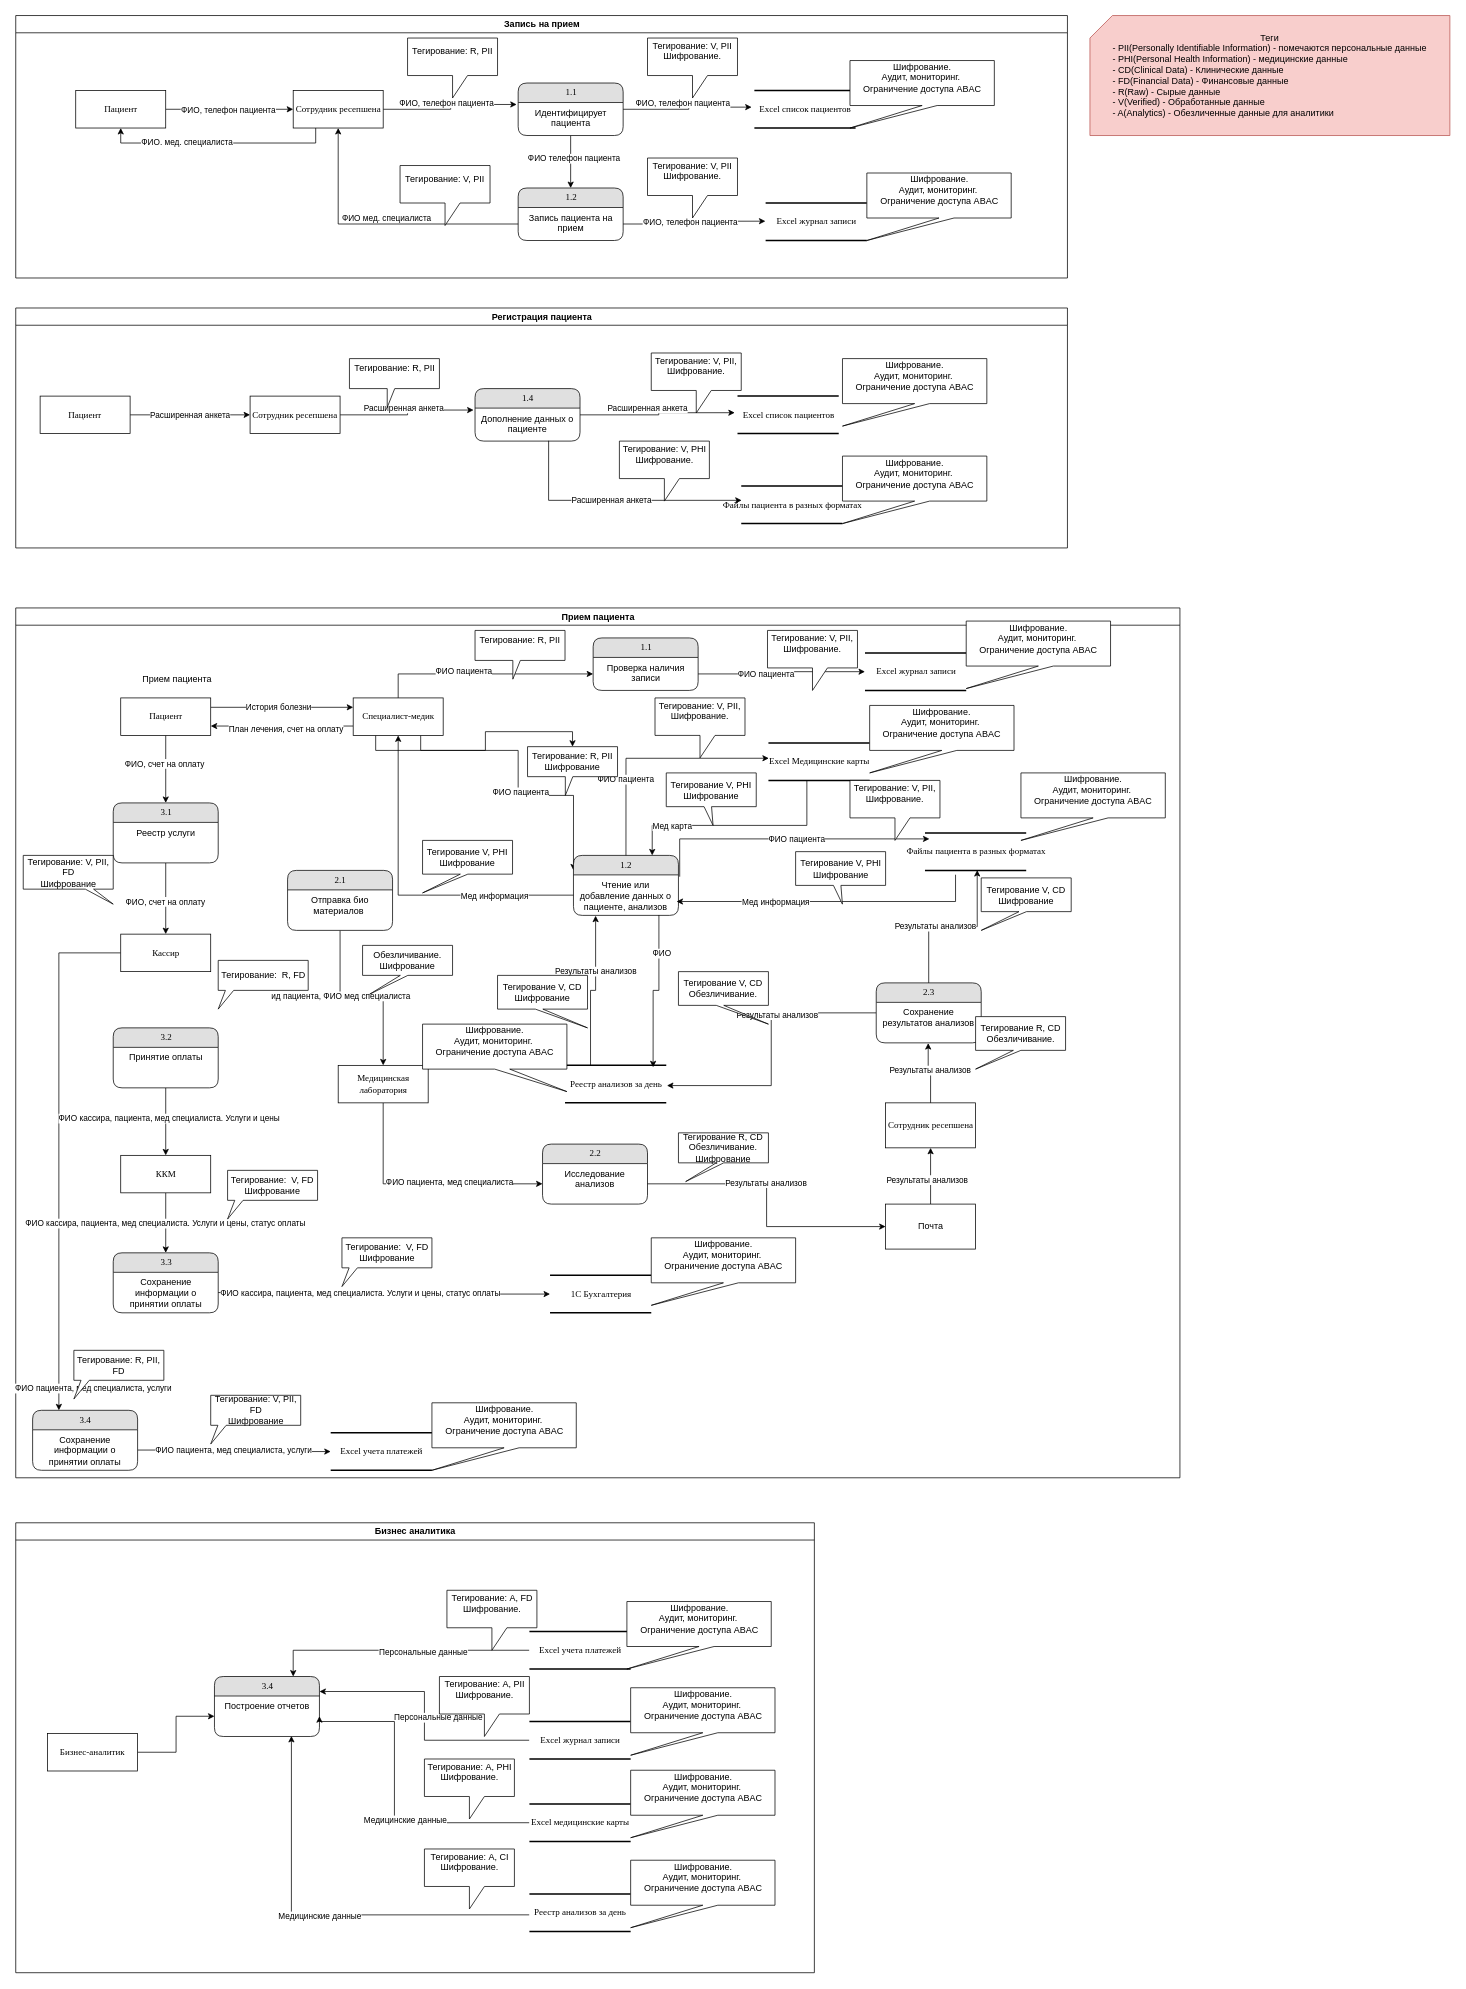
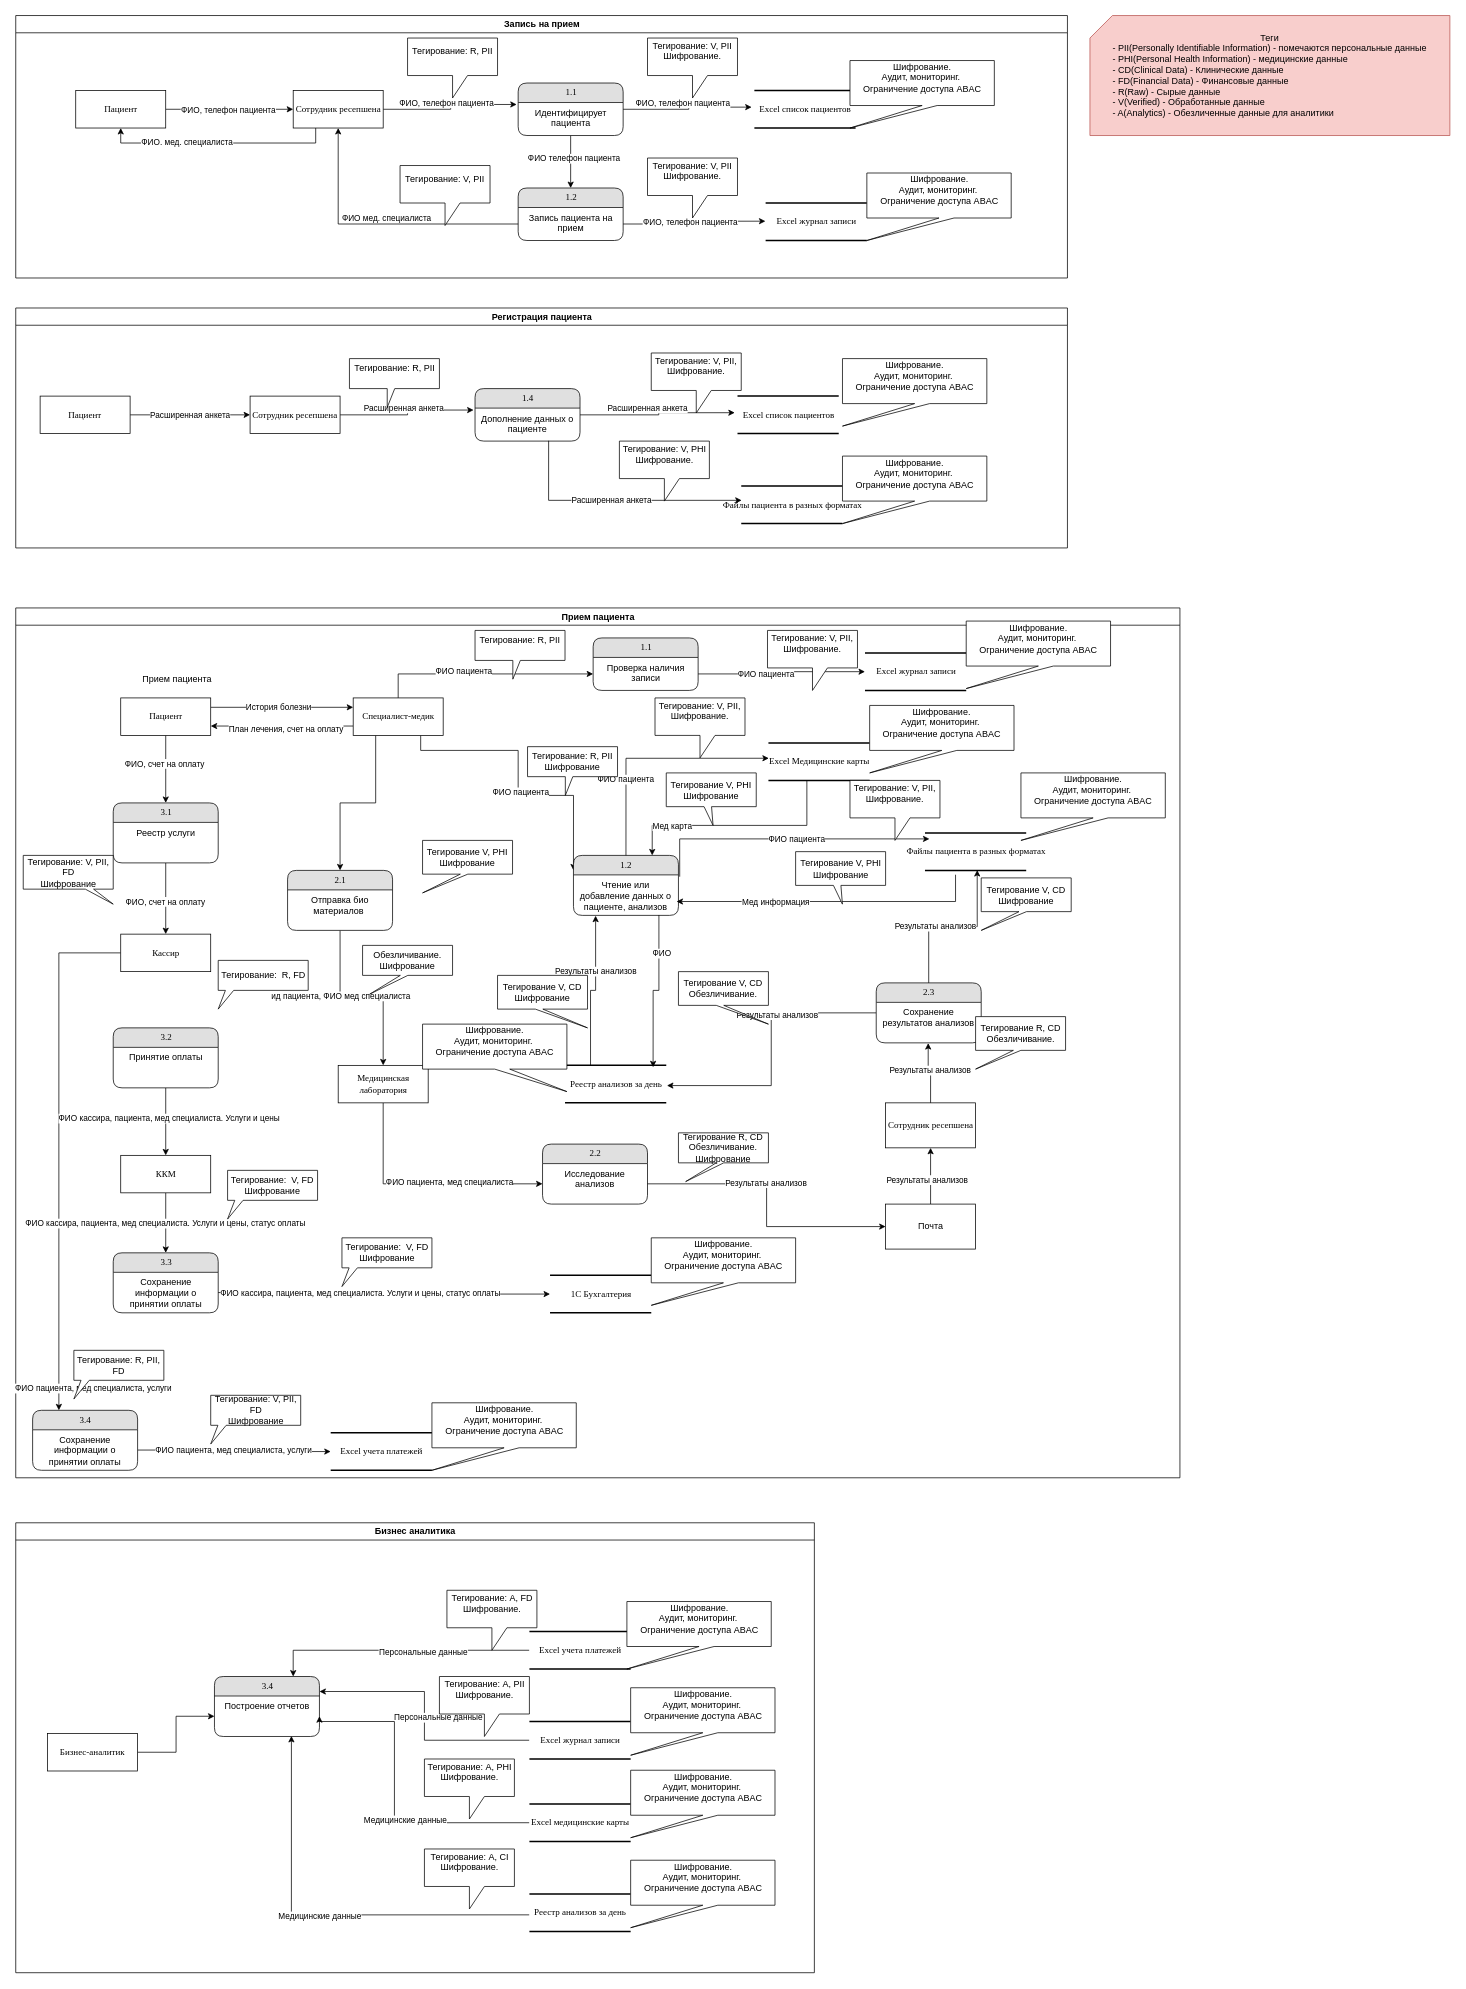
(526, 732) -> (376, 777)
(398, 819) -> none
